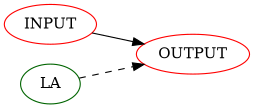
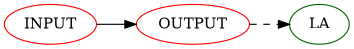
(106, 72) -> (264, 24)
